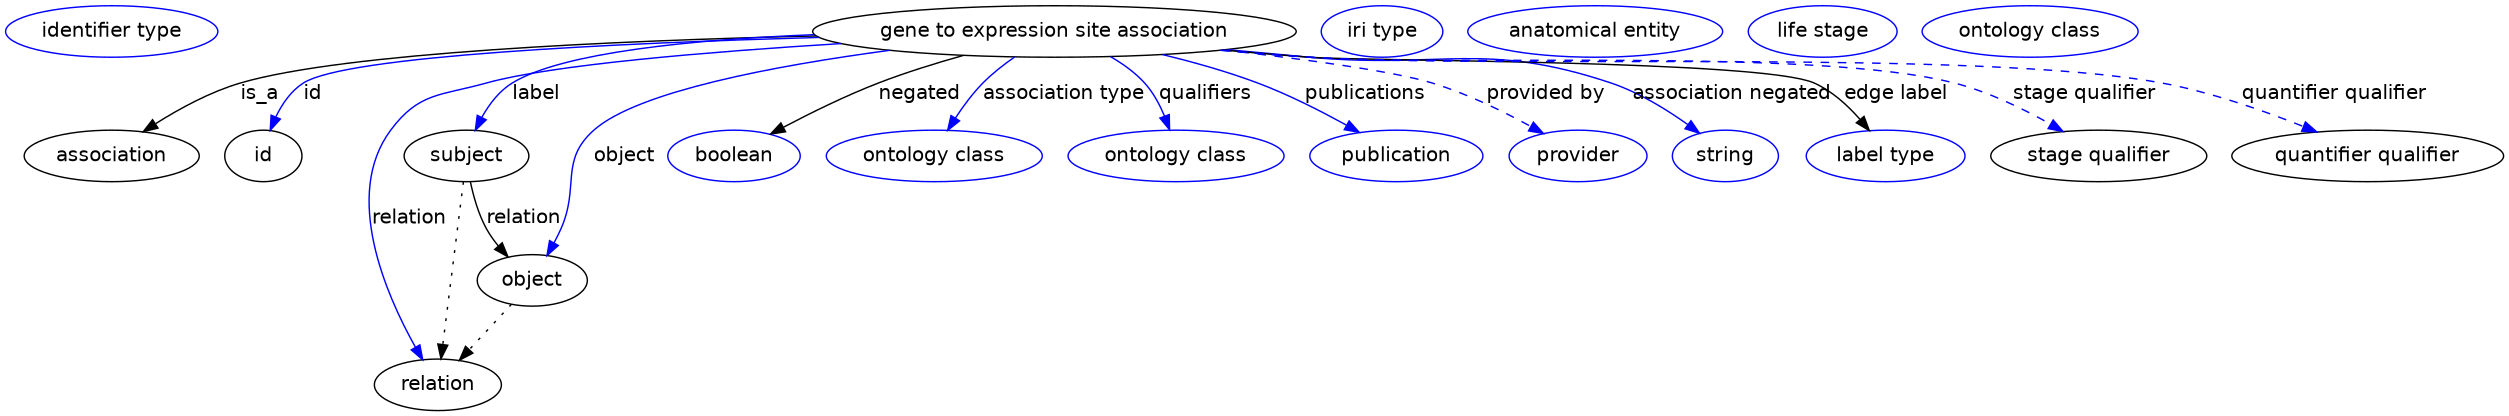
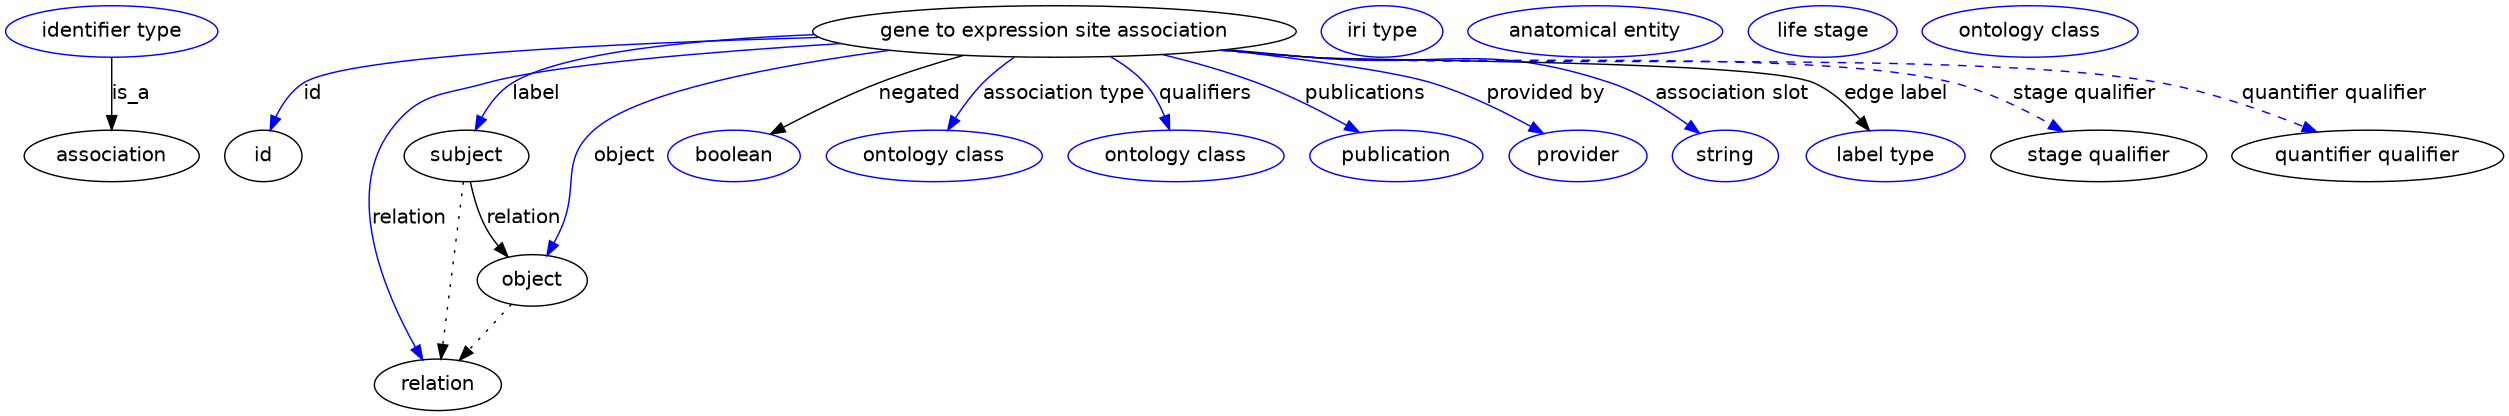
(313, 68) -> (112, 87)
(1382, 72) -> (1382, 72)
(1732, 94) -> (1732, 94)
